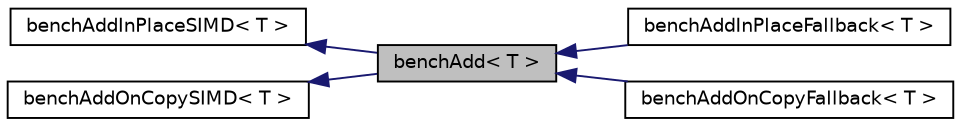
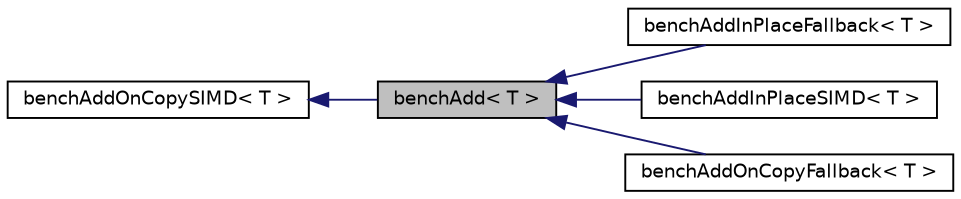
(351, 50) -> (609, 100)
